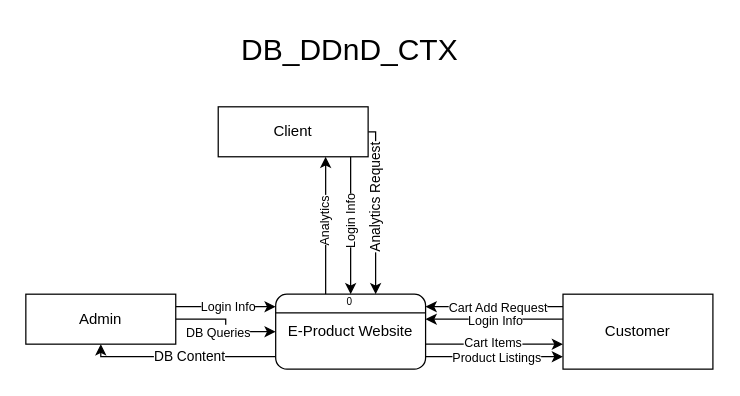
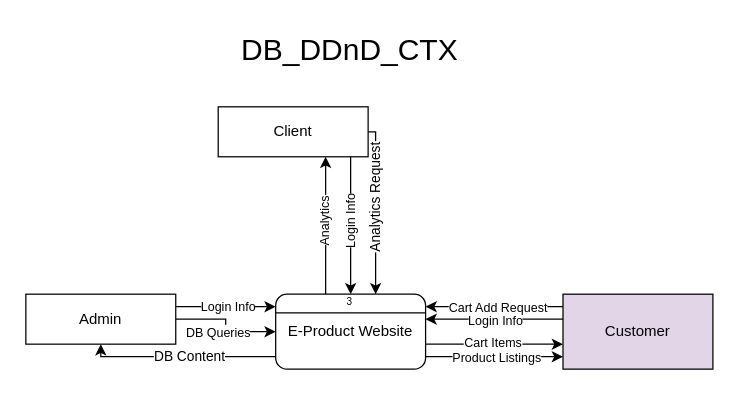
(350, 301) -> (350, 301)
(638, 332) -> (638, 332)
